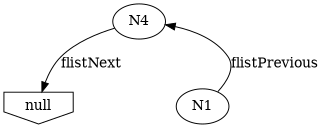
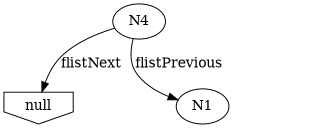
(220, 48) -> (138, 75)
